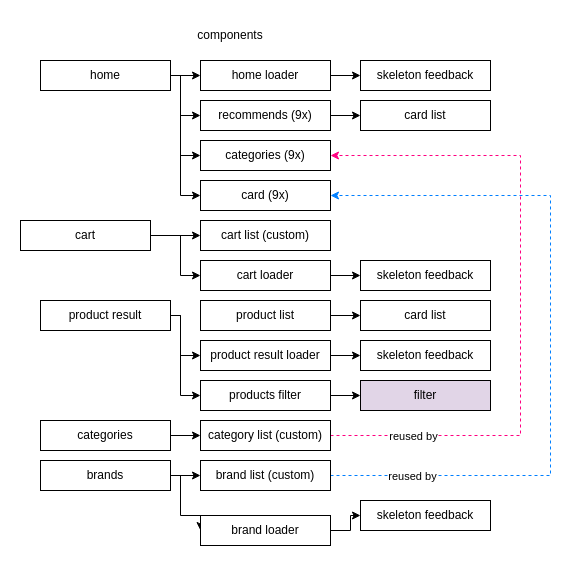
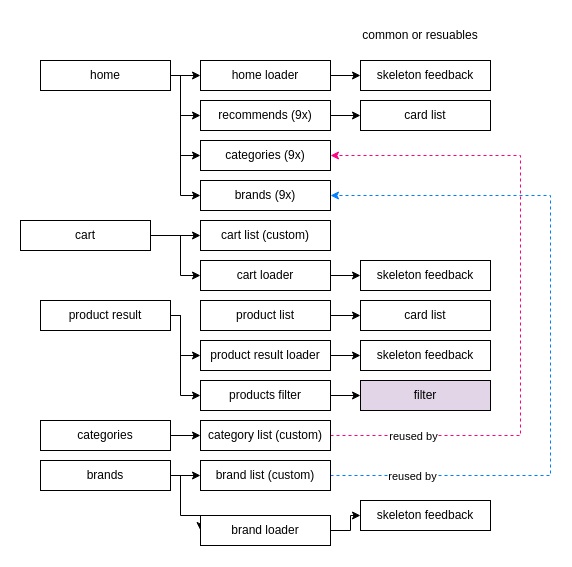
(231, 36) -> none
none -> (421, 36)
(266, 196) -> (266, 196)
